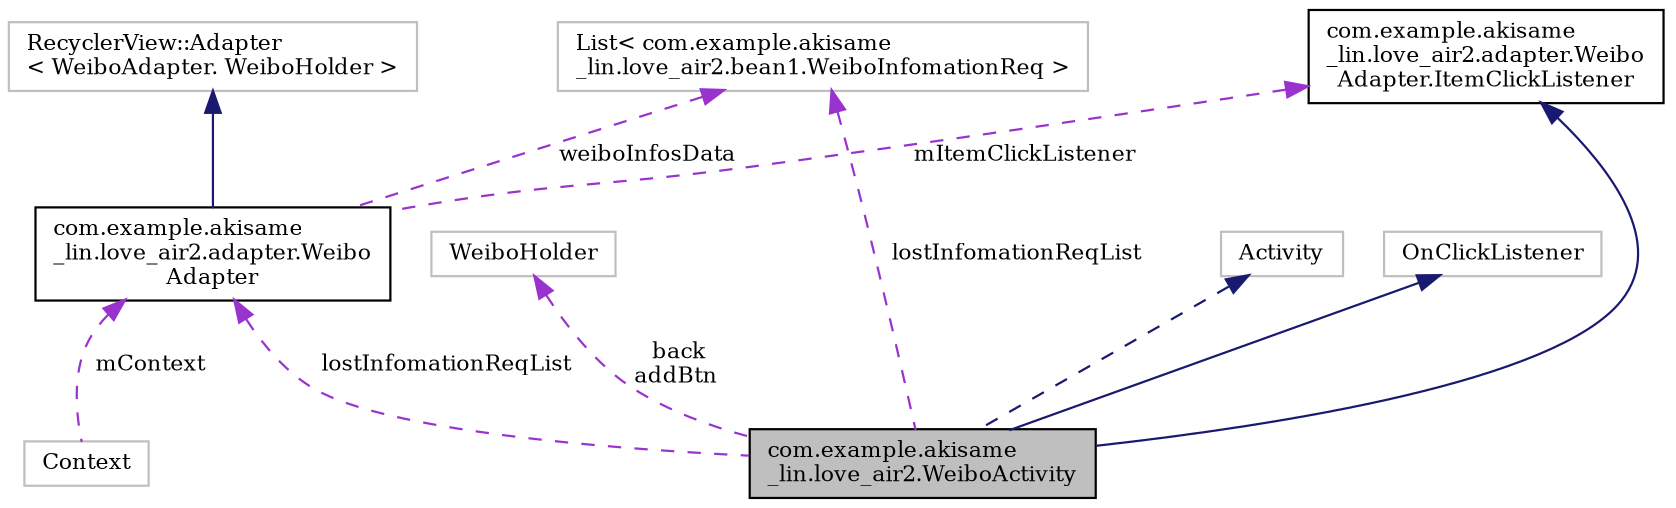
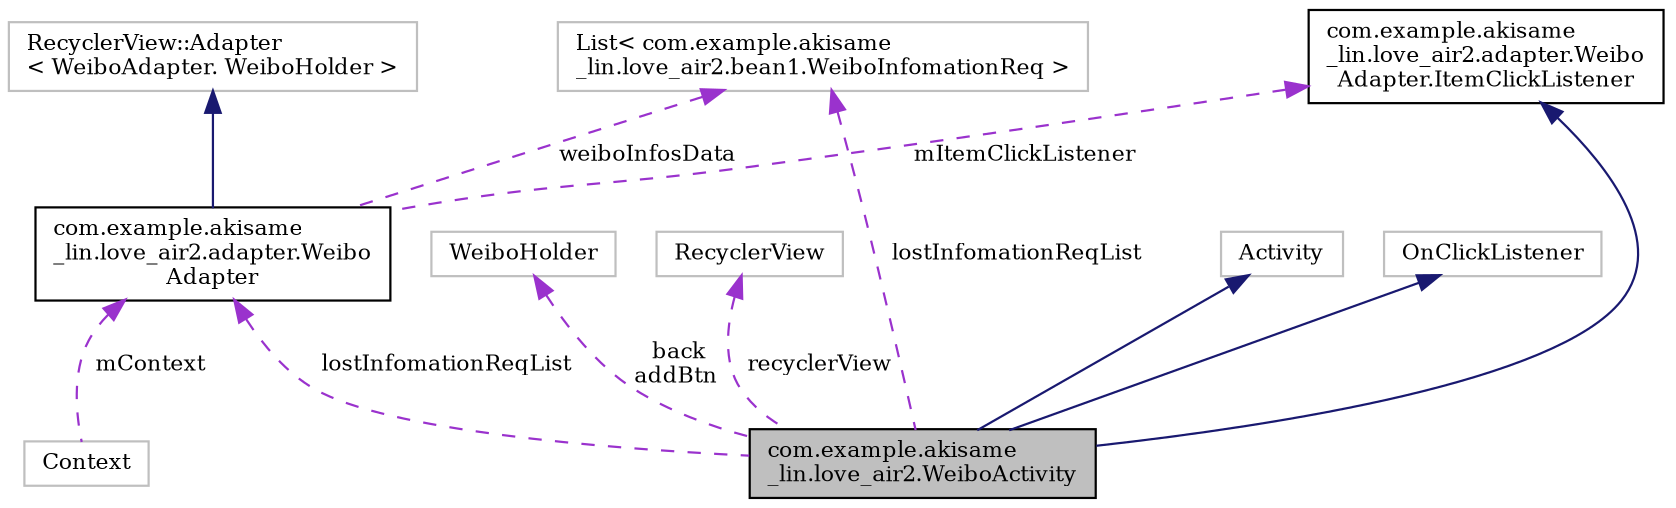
none -> (750, 254)
(1103, 358) -> (1103, 358)
